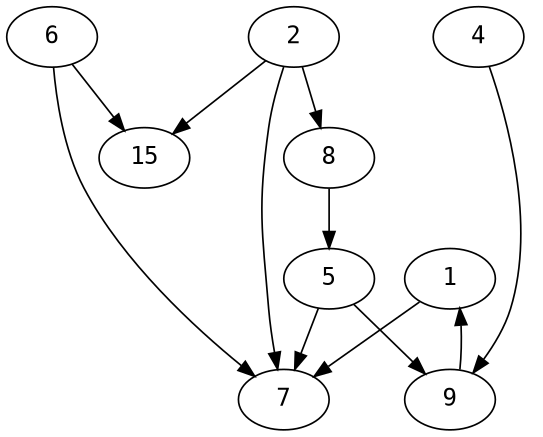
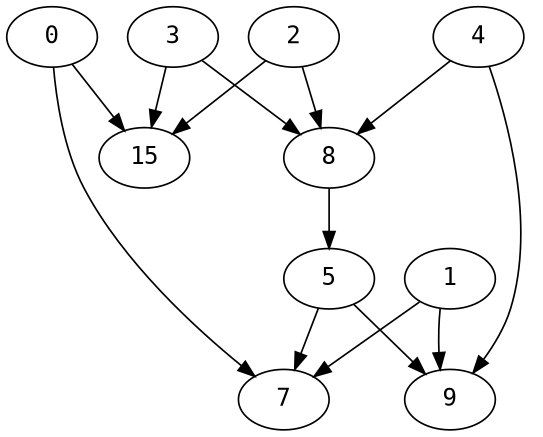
(52, 37) -> (52, 37)
none -> (173, 37)
none -> (411, 92)
(262, 209) -> none
(461, 347) -> (439, 330)
